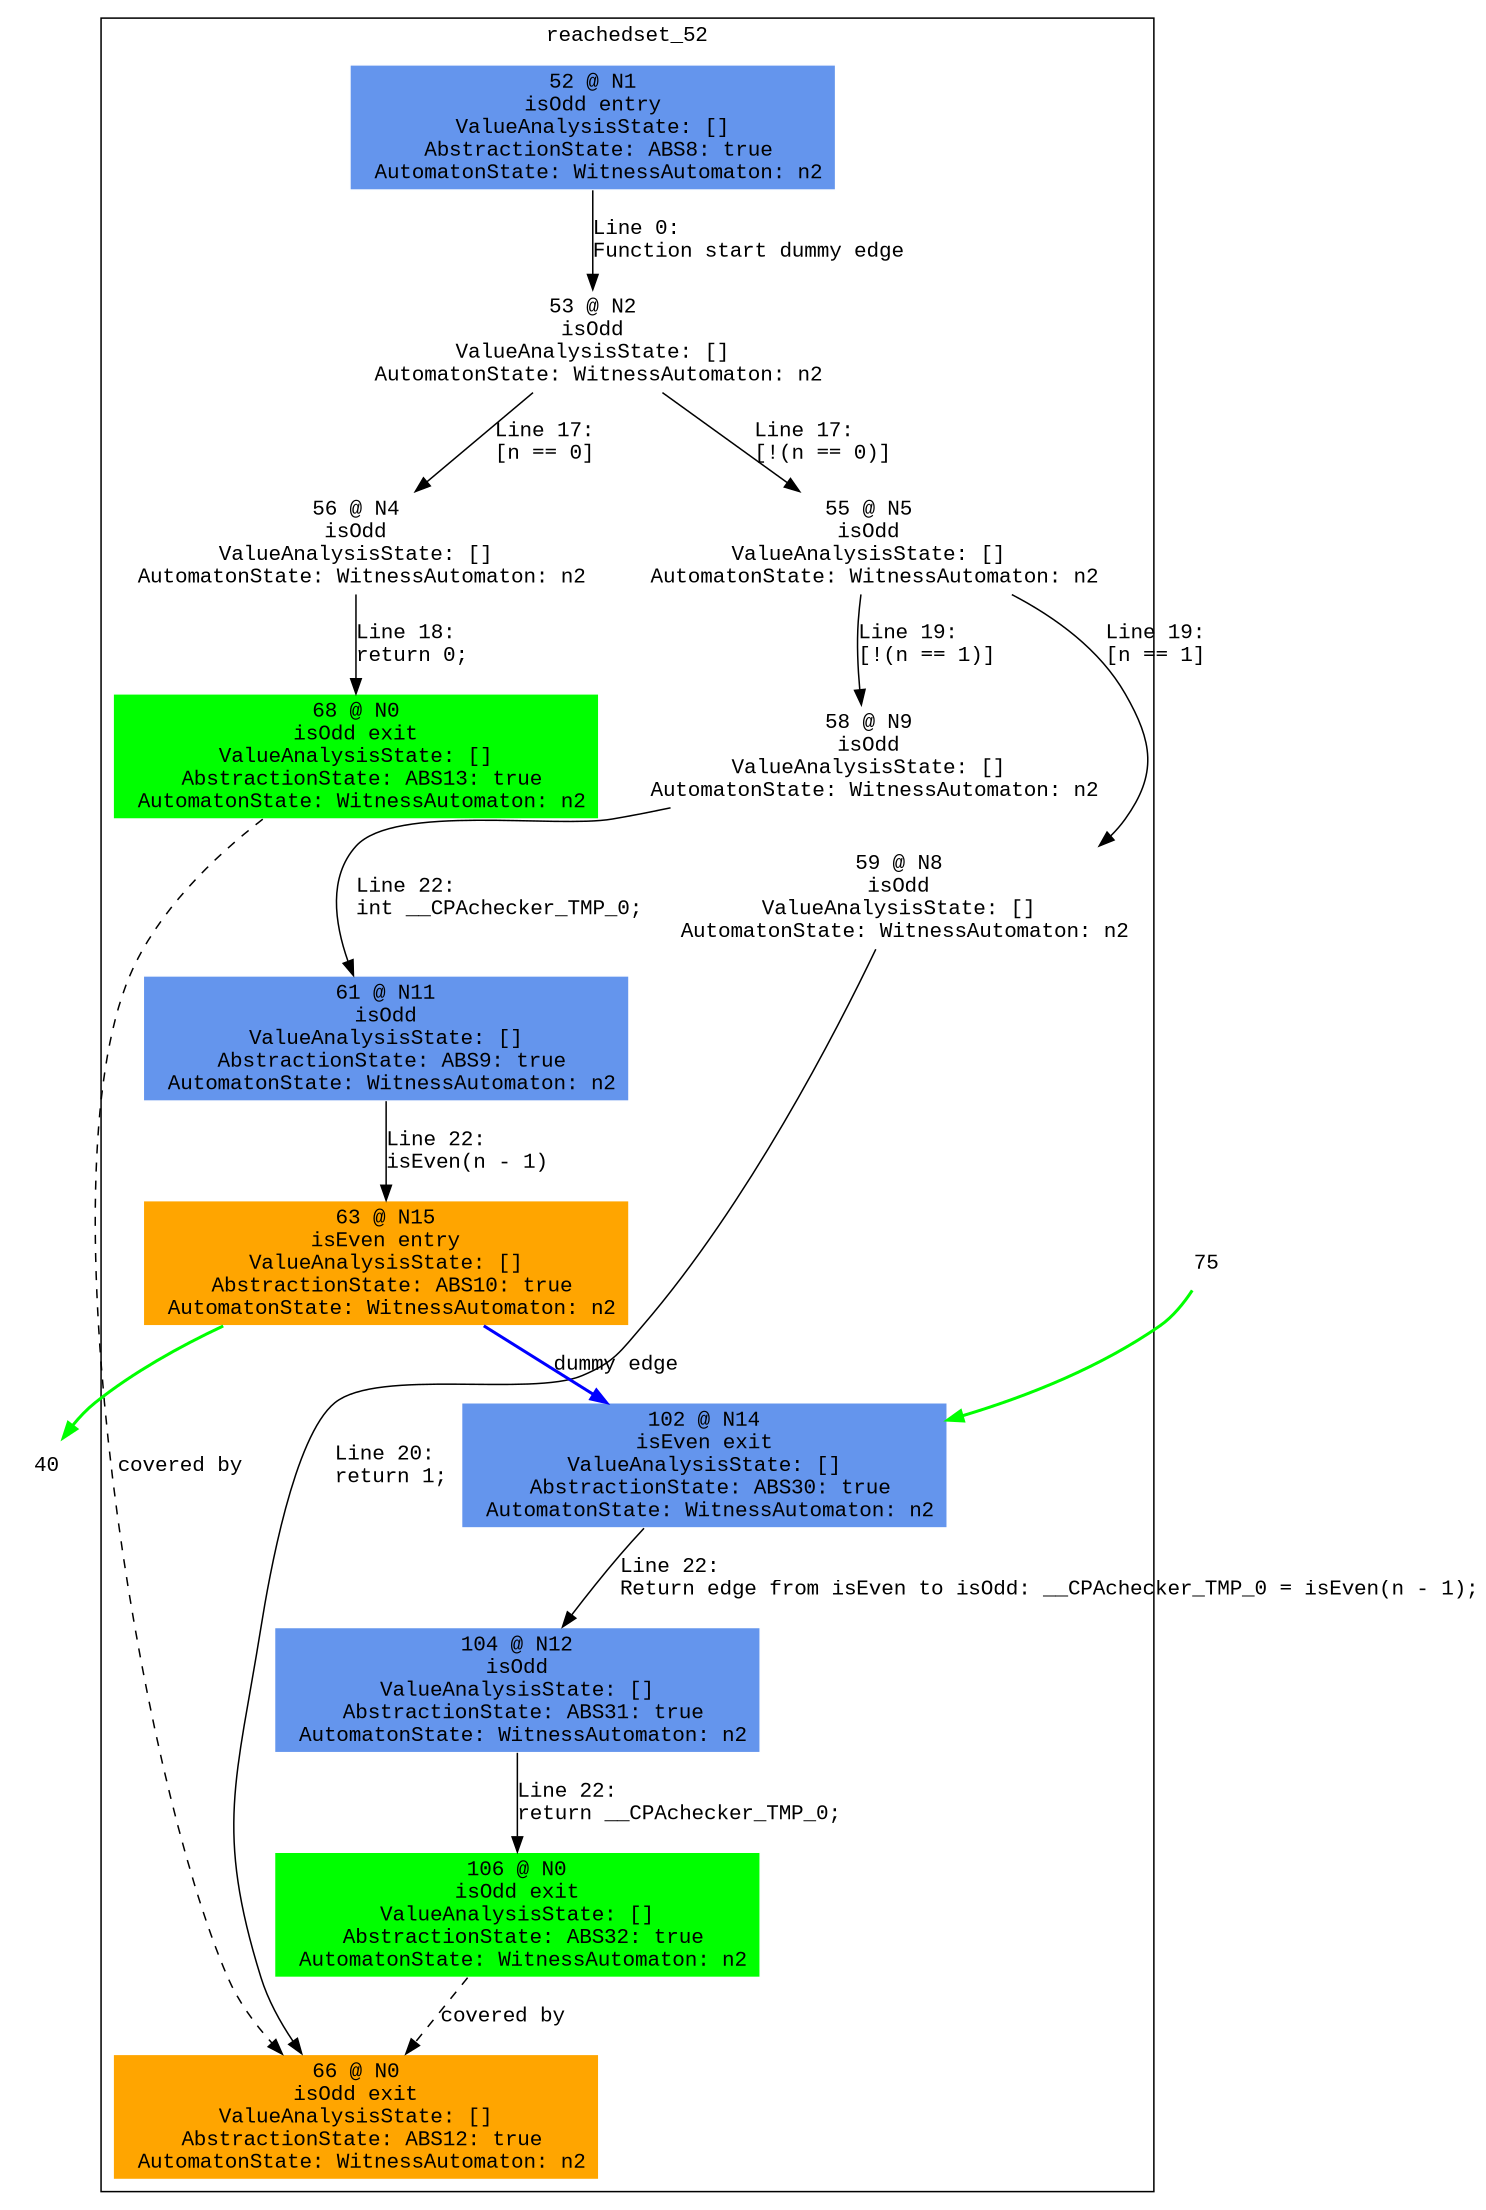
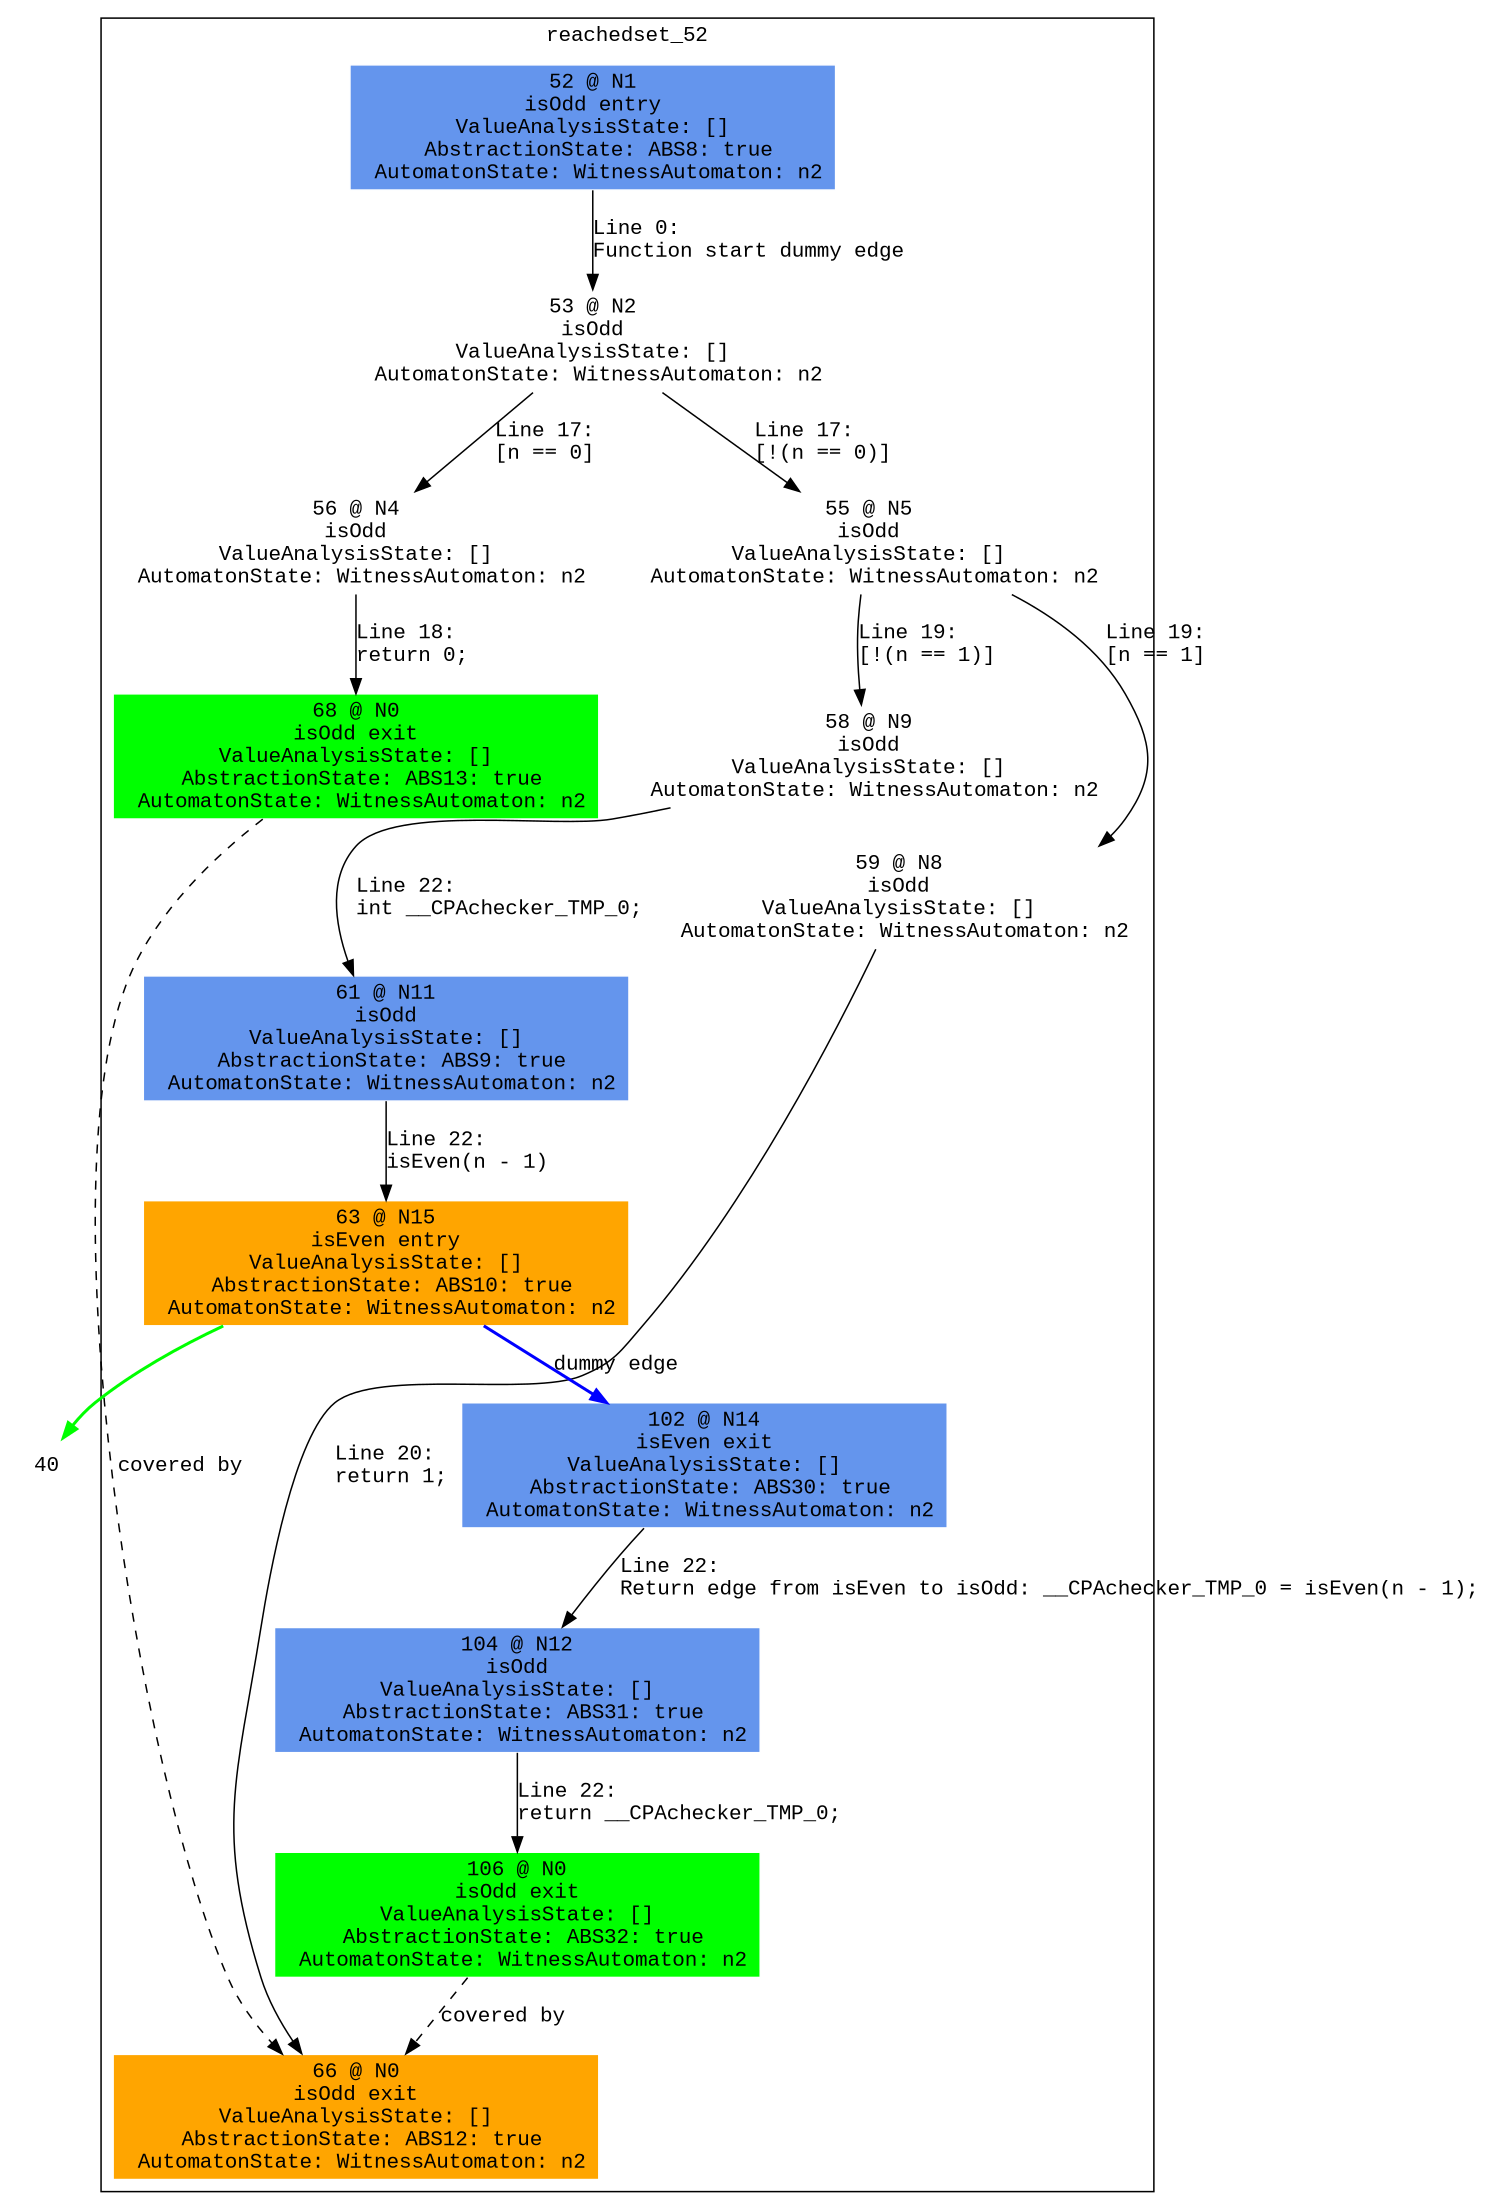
(1207, 1263) -> none
